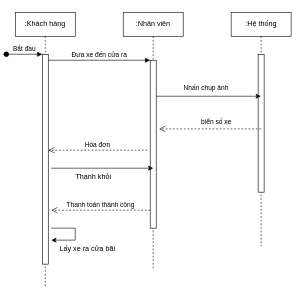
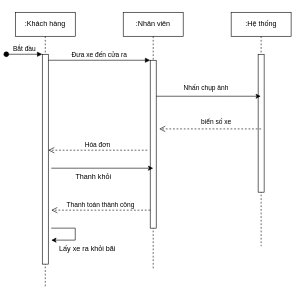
(88, 249) -> (88, 249)
